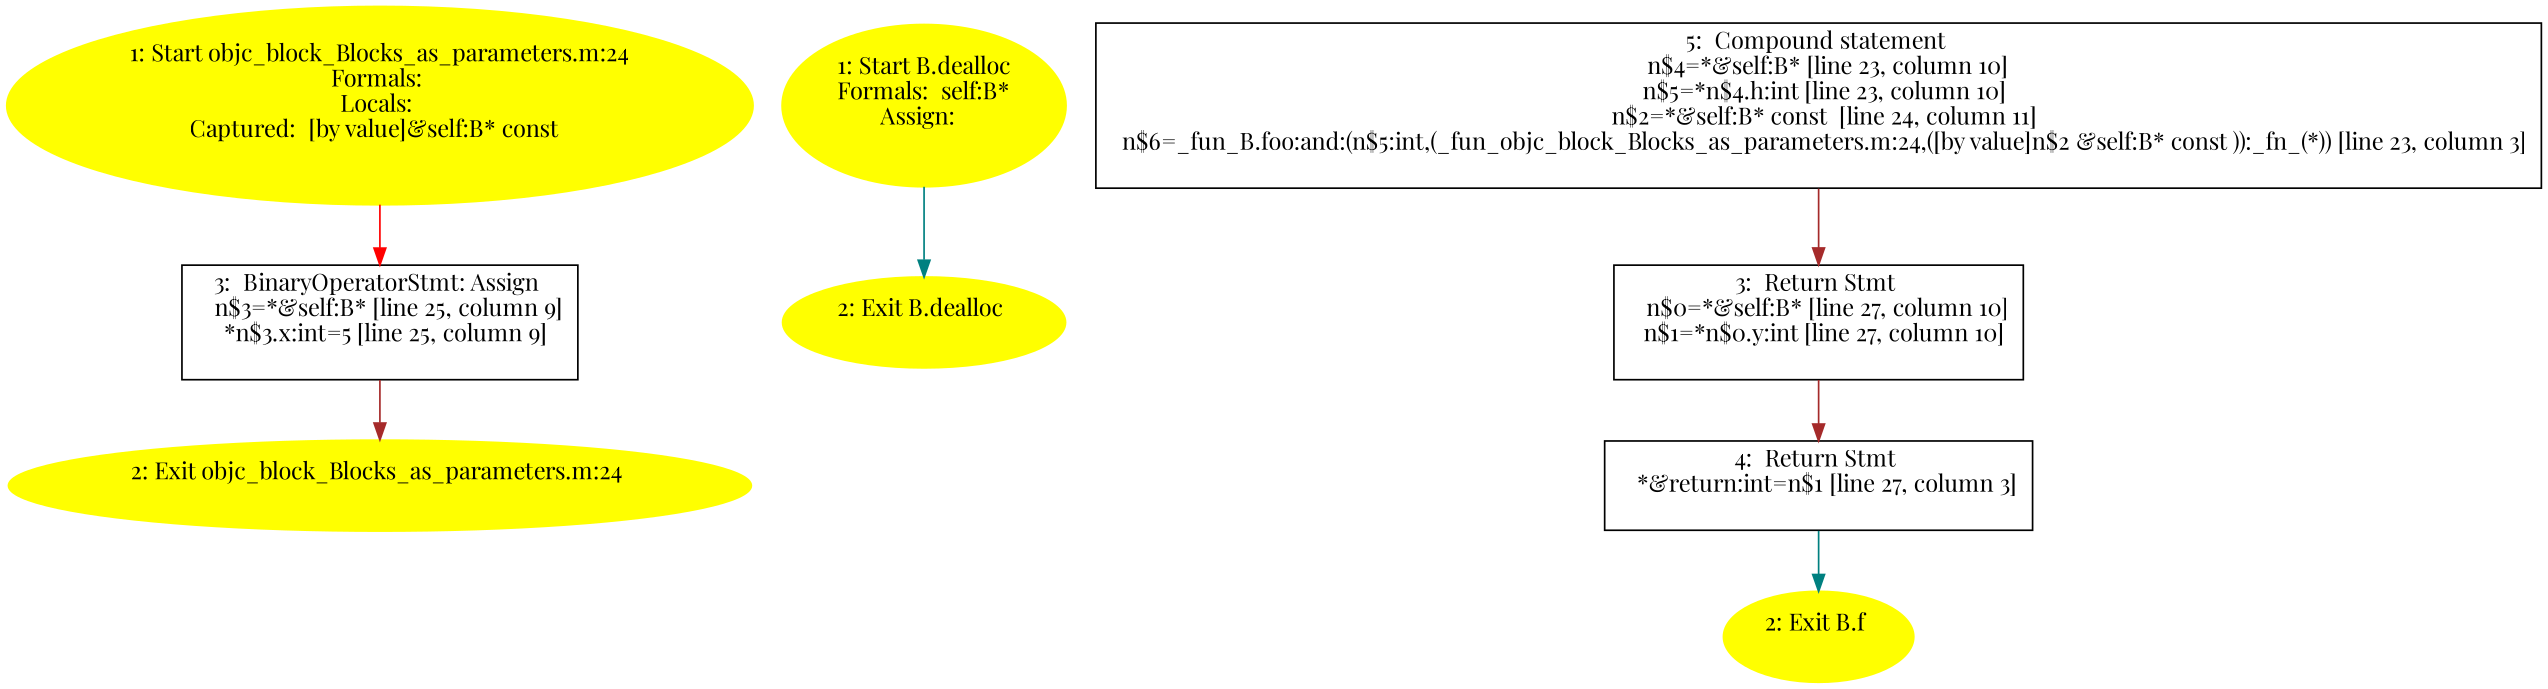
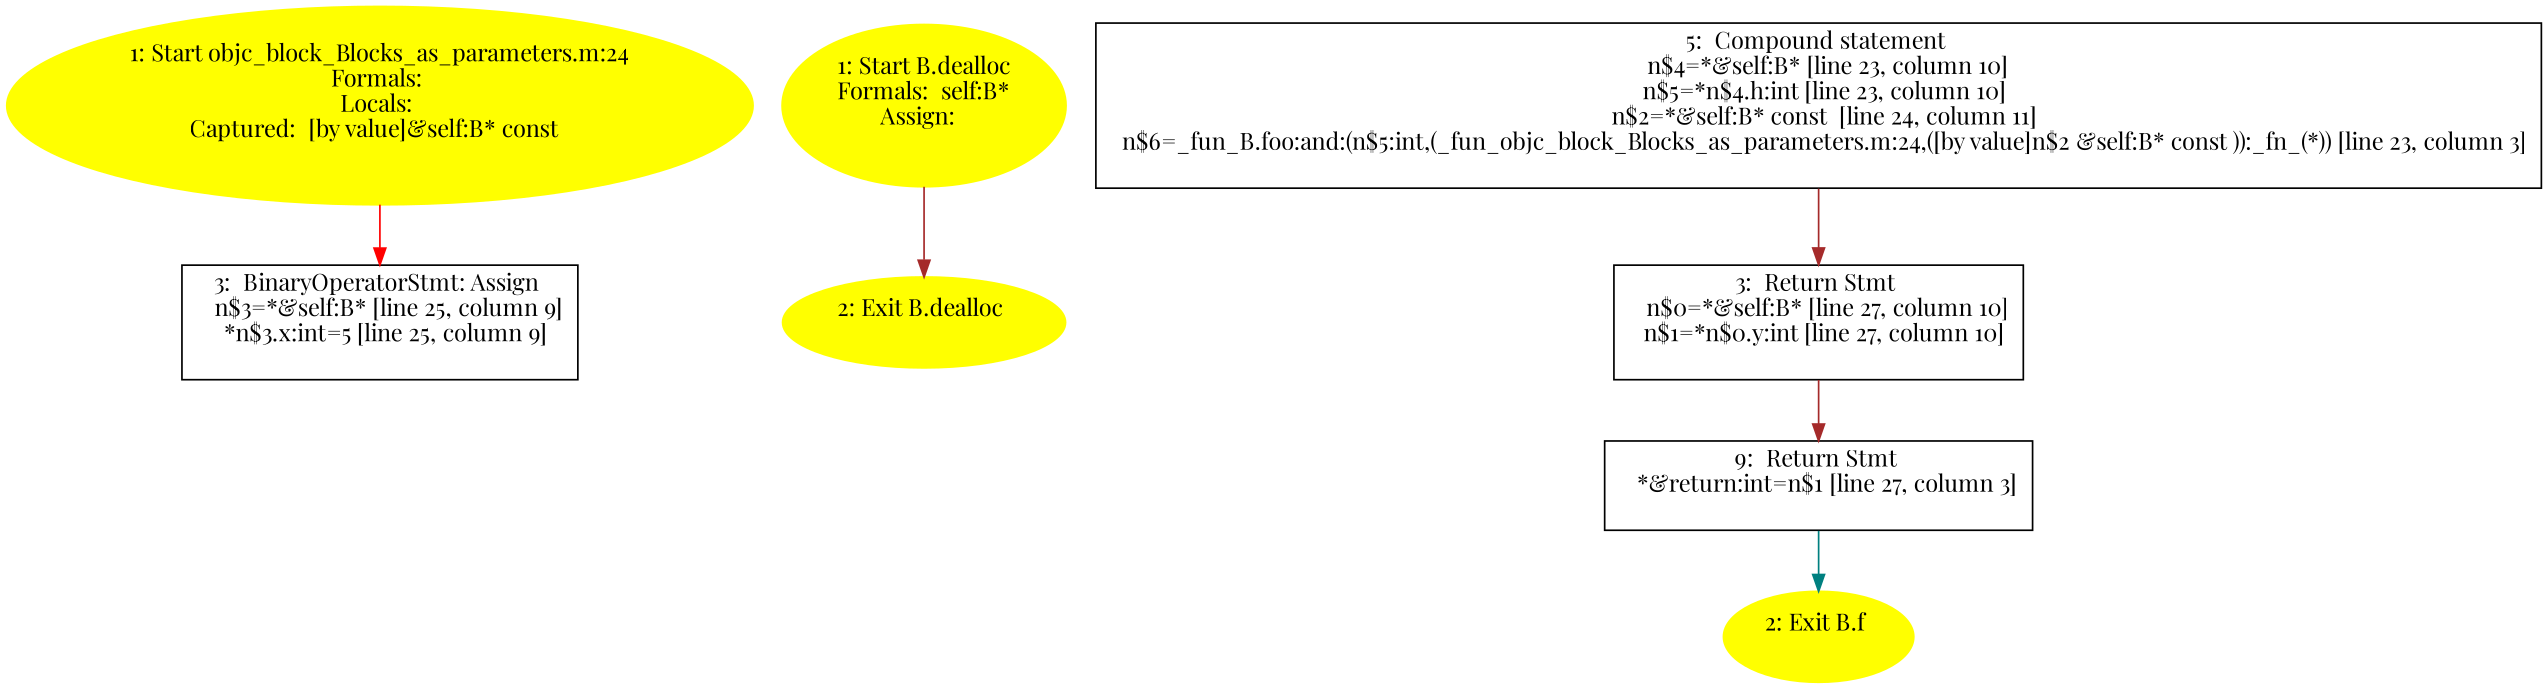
(924, 223) -> (924, 223)
(380, 486) -> none
(1819, 486) -> (1819, 486)
